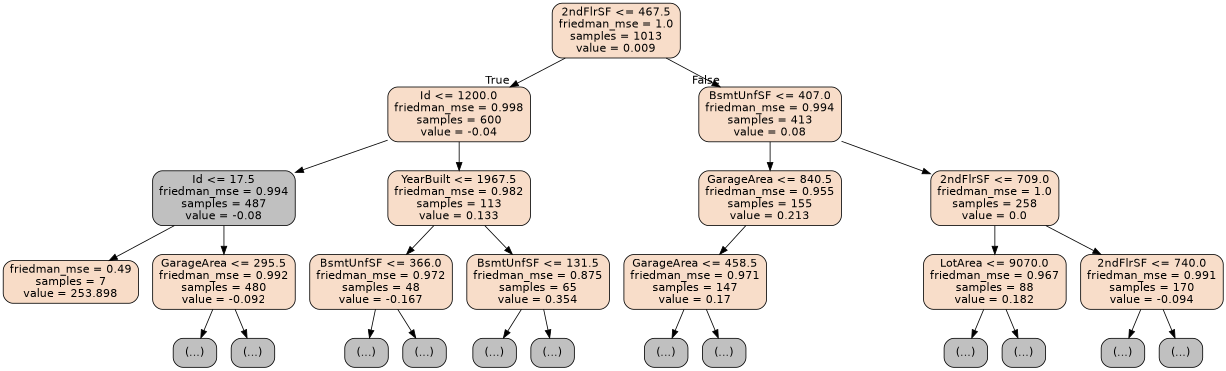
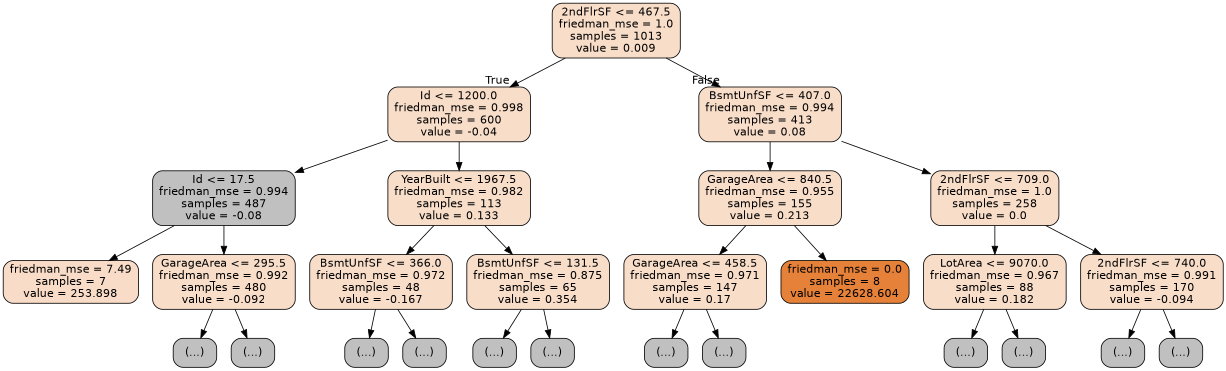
(71, 282) -> (71, 282)
none -> (845, 282)
